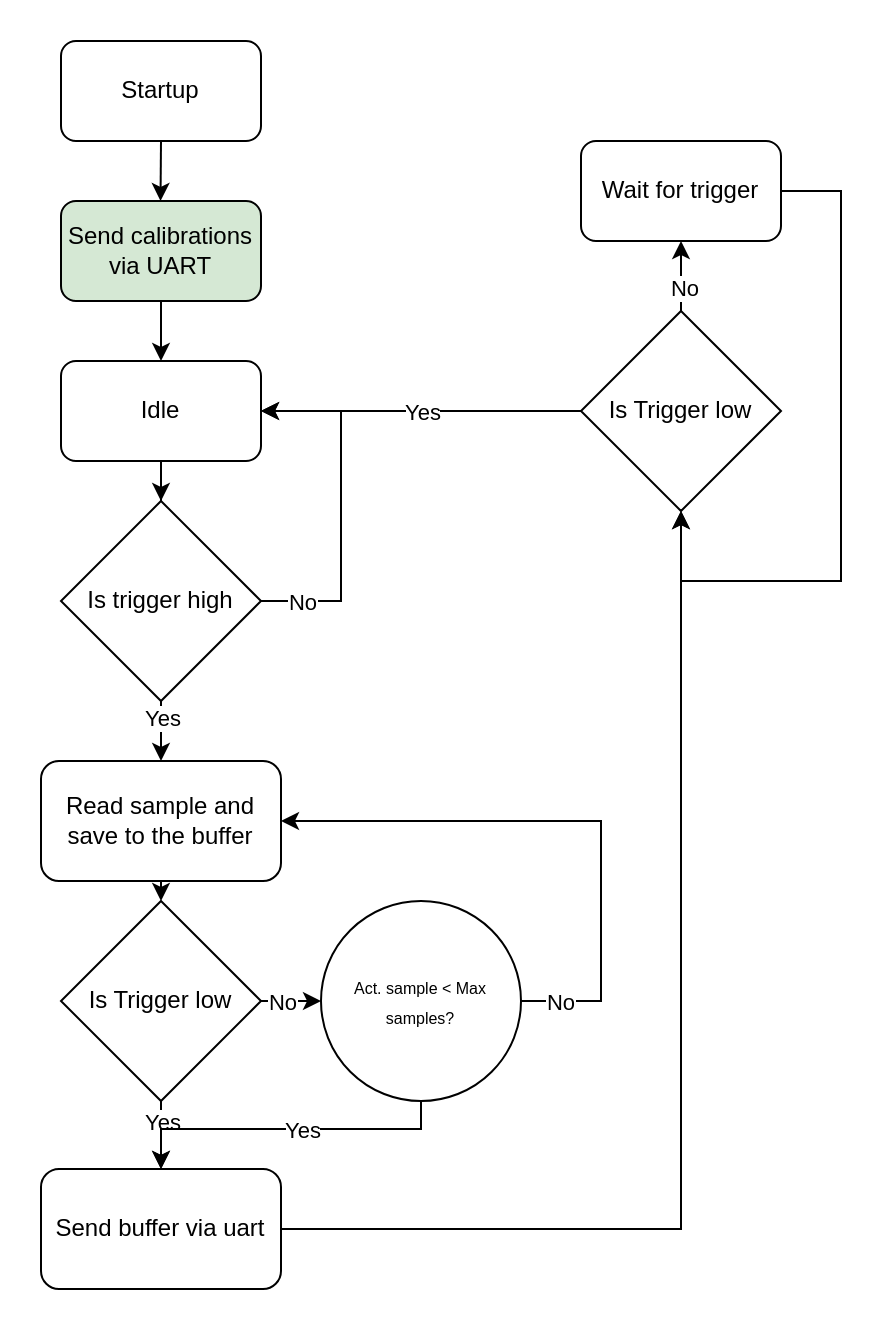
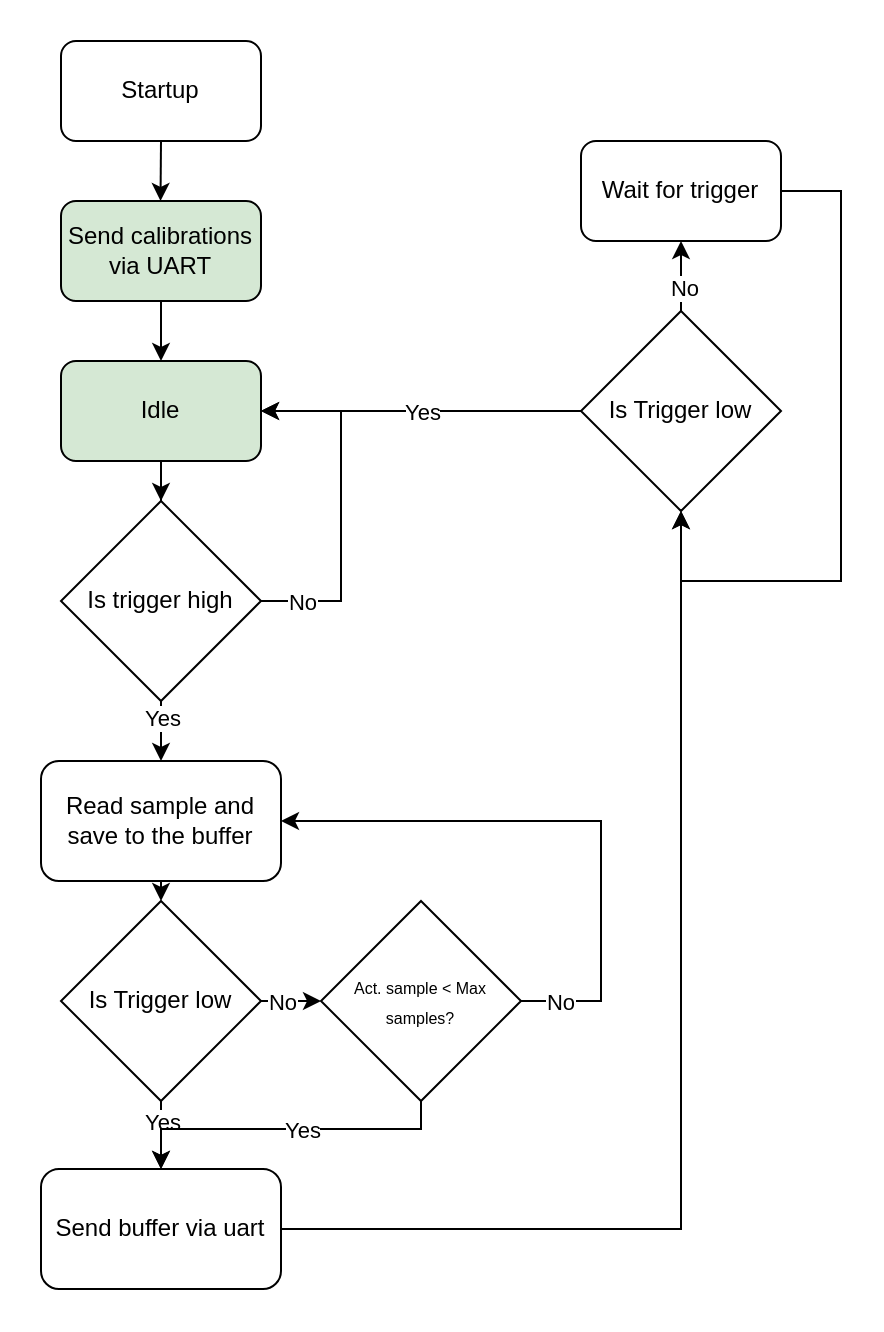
(161, 411) -> (161, 411)
(421, 1001) -> (421, 1001)
